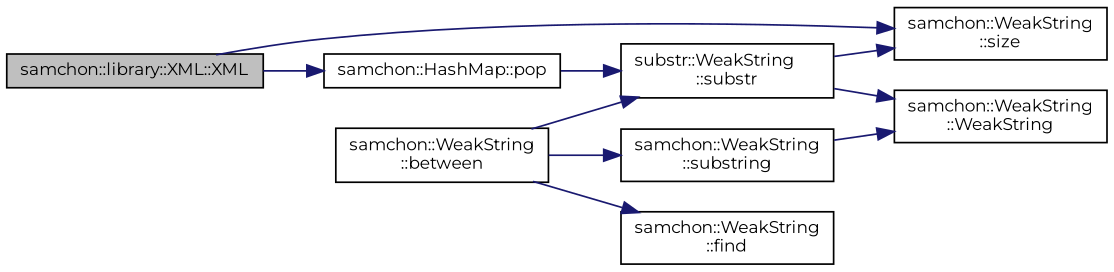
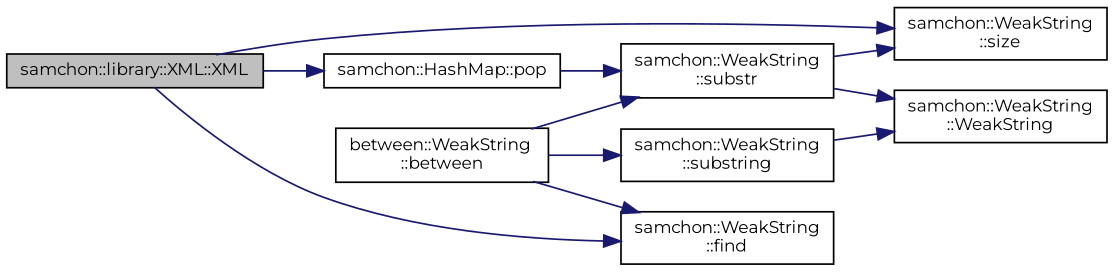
(727, 71) -> (727, 71)
(442, 155) -> (442, 155)
none -> (362, 210)
